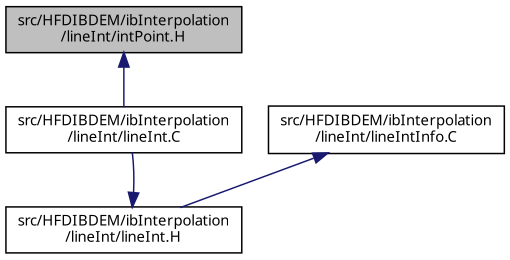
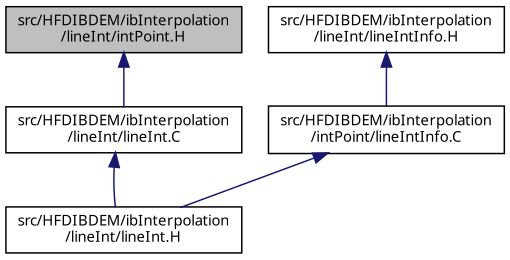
none -> (386, 30)
(386, 130) -> (386, 130)
(134, 172) -> (114, 187)
